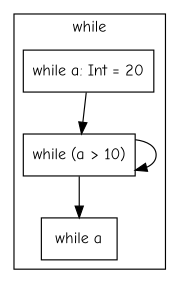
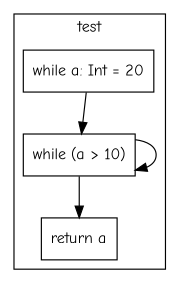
(90, 27) -> (90, 27)
(79, 239) -> (79, 239)
